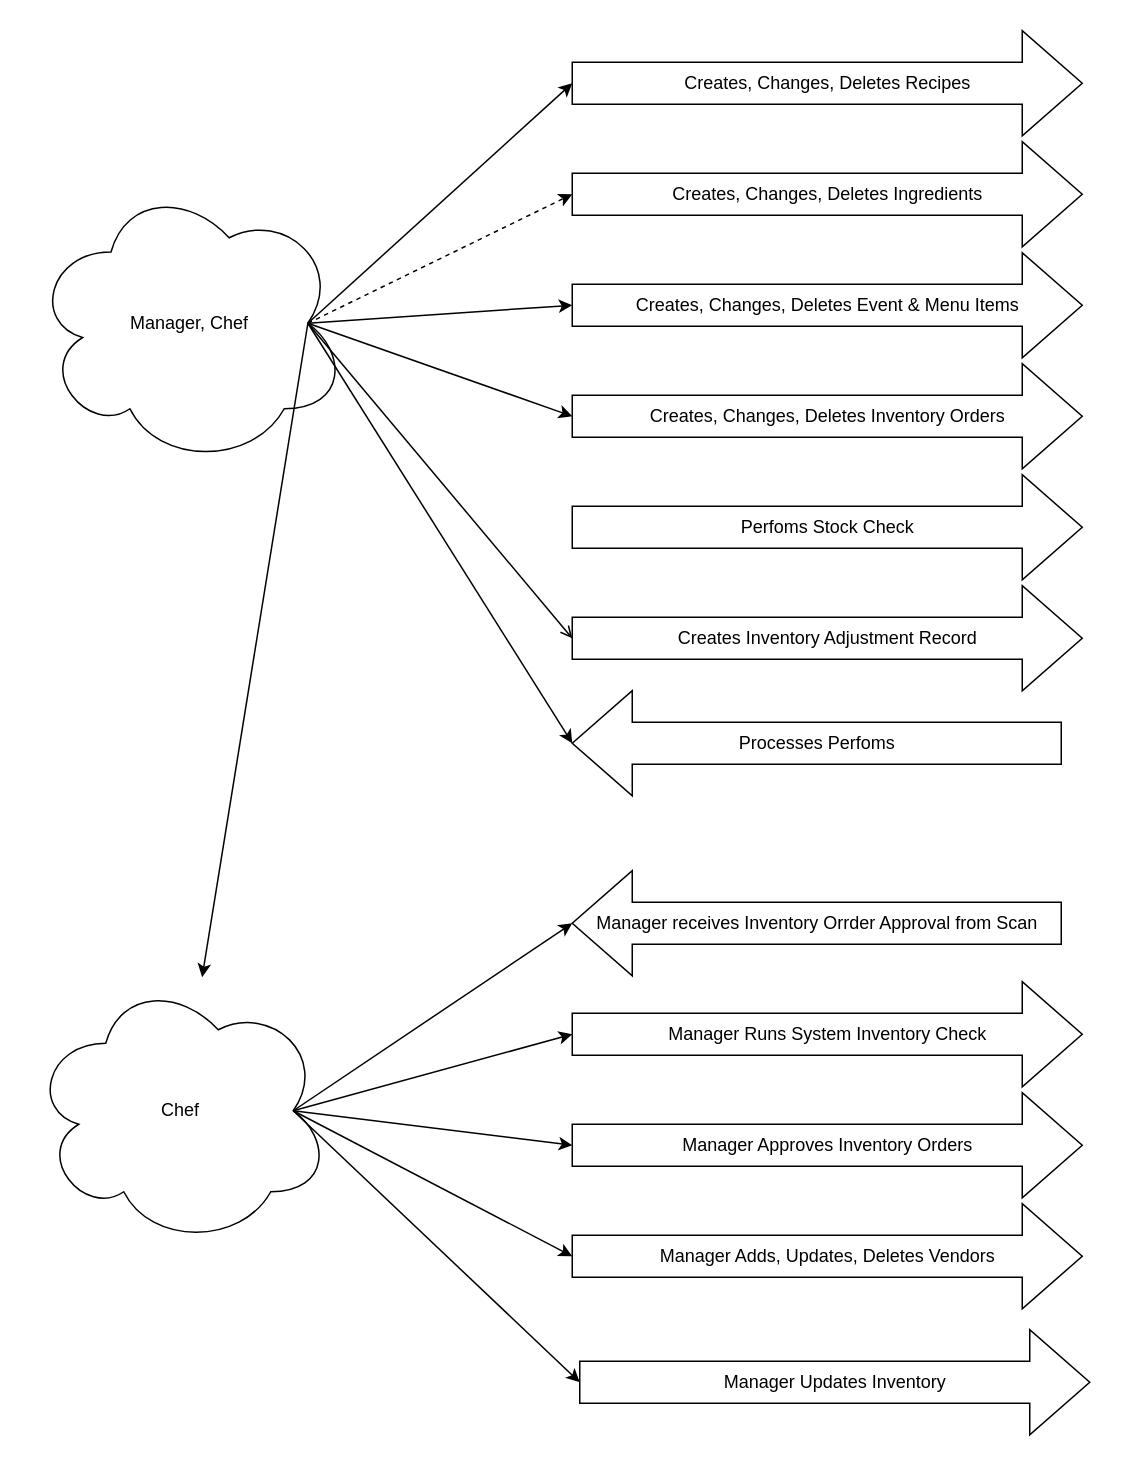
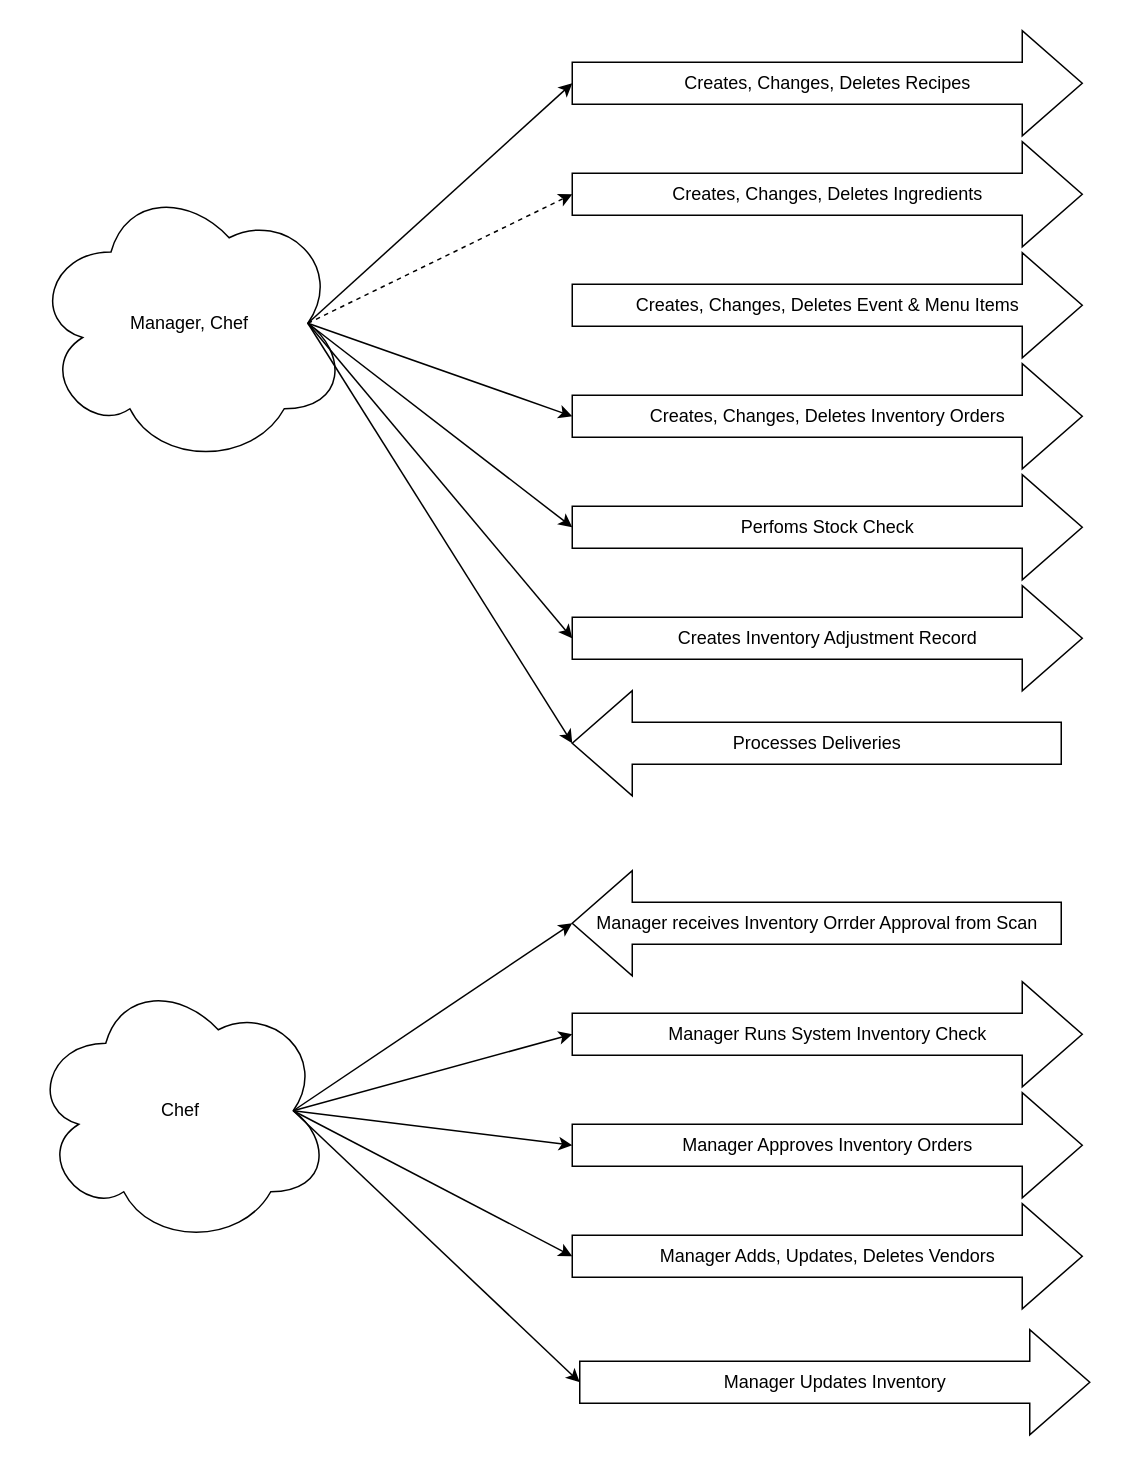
(437, 314) -> none
(566, 631) -> (565, 629)
(255, 647) -> (440, 425)
(818, 743) -> (818, 743)
